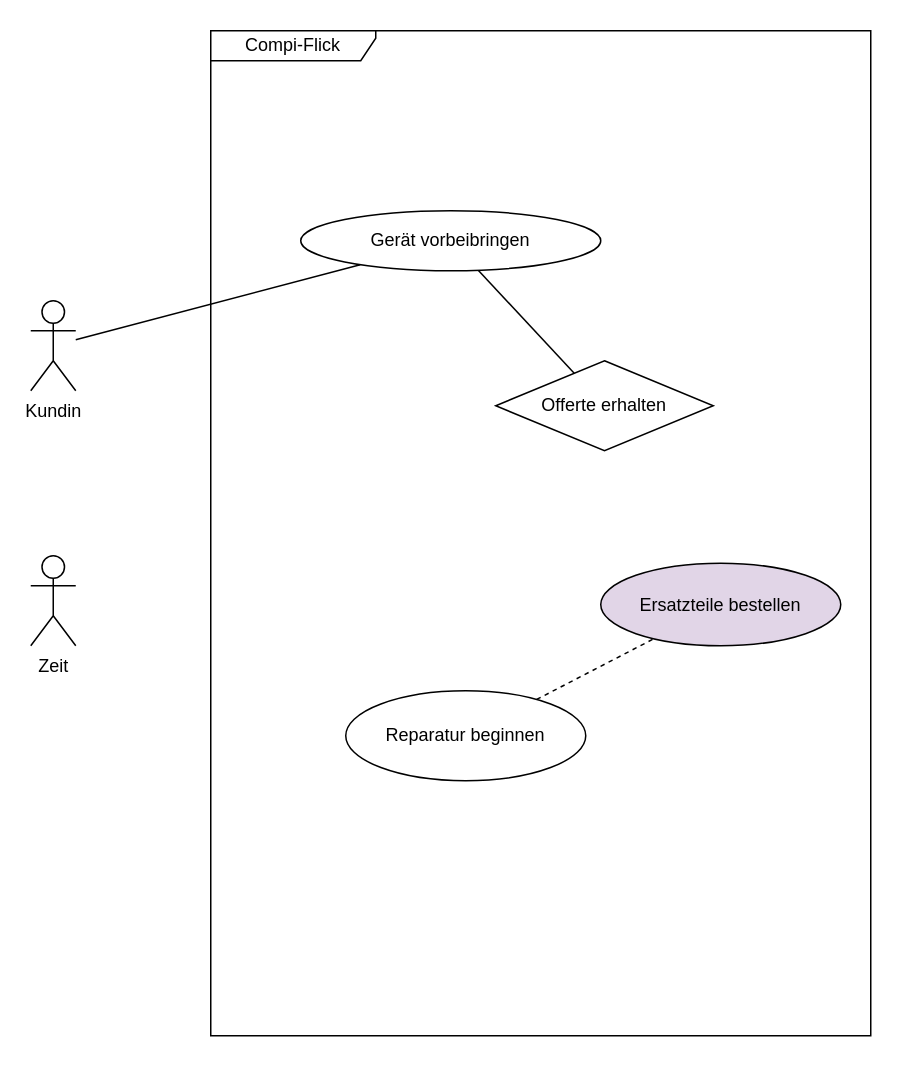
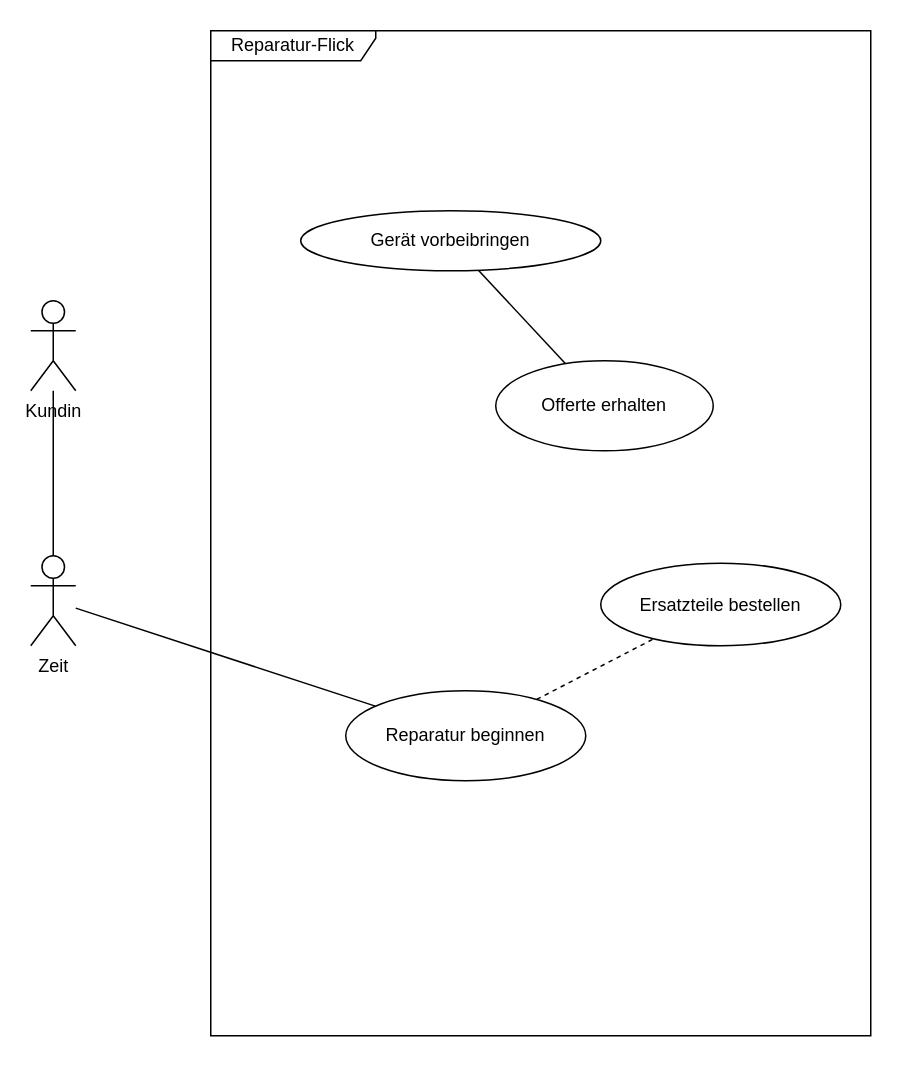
(293, 46) -> (293, 46)
(218, 302) -> (53, 473)
(605, 406) -> (605, 406)
(721, 605) -> (721, 605)
none -> (225, 657)
